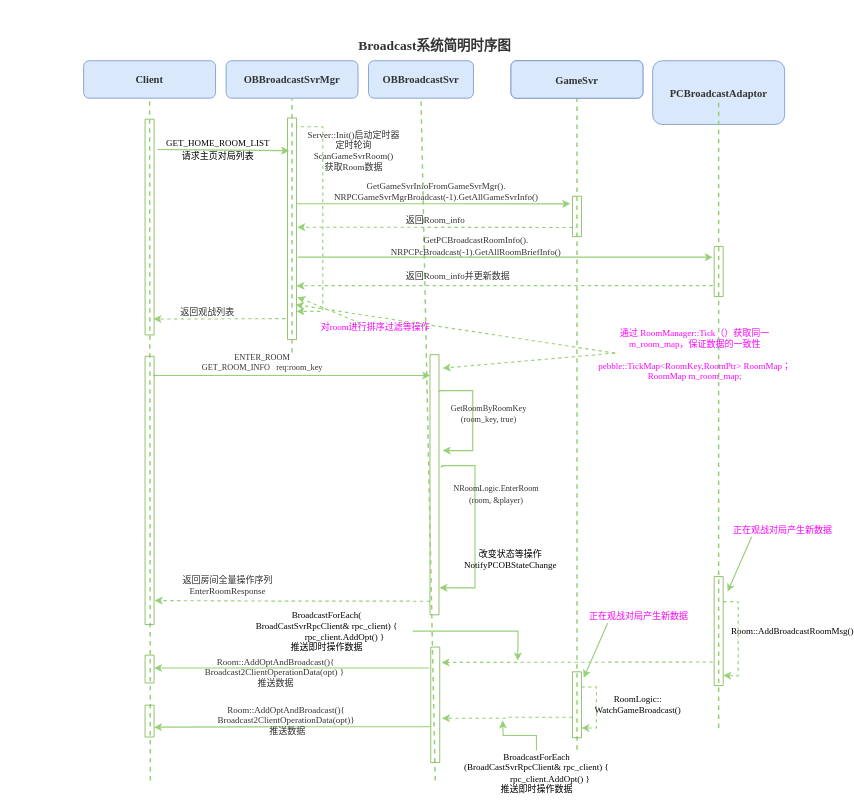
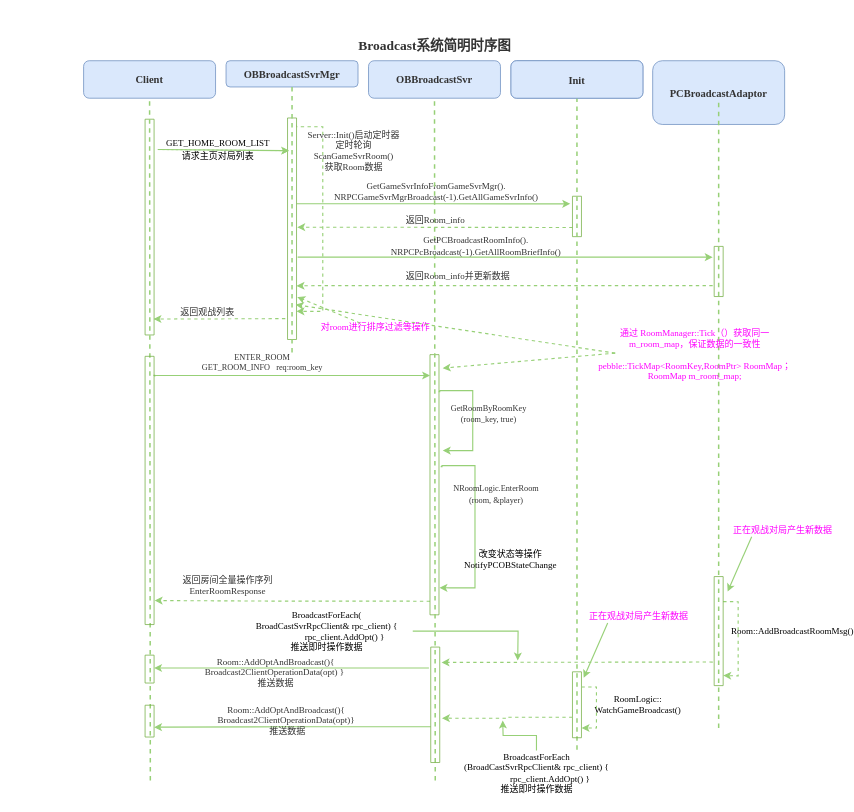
(292, 79) -> (292, 74)
(421, 79) -> (435, 79)
(577, 79) -> (577, 79)
